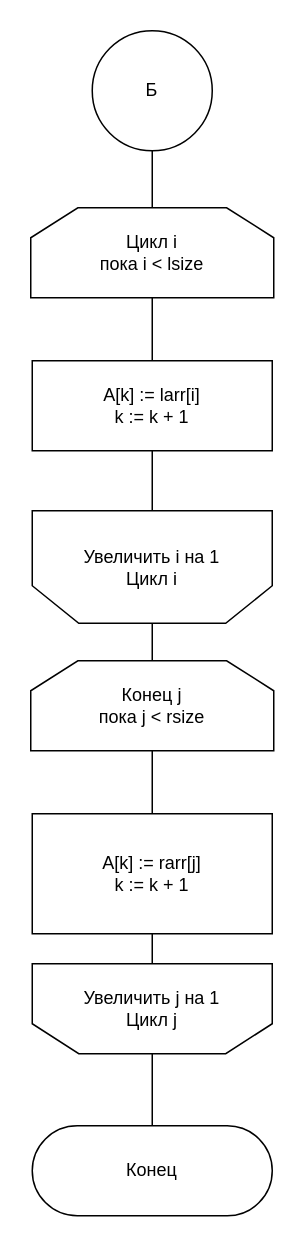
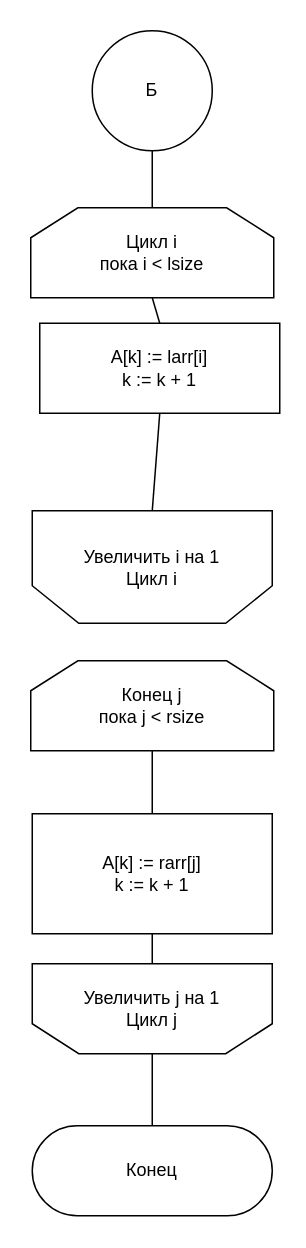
(152, 406) -> (160, 368)
(152, 643) -> none
